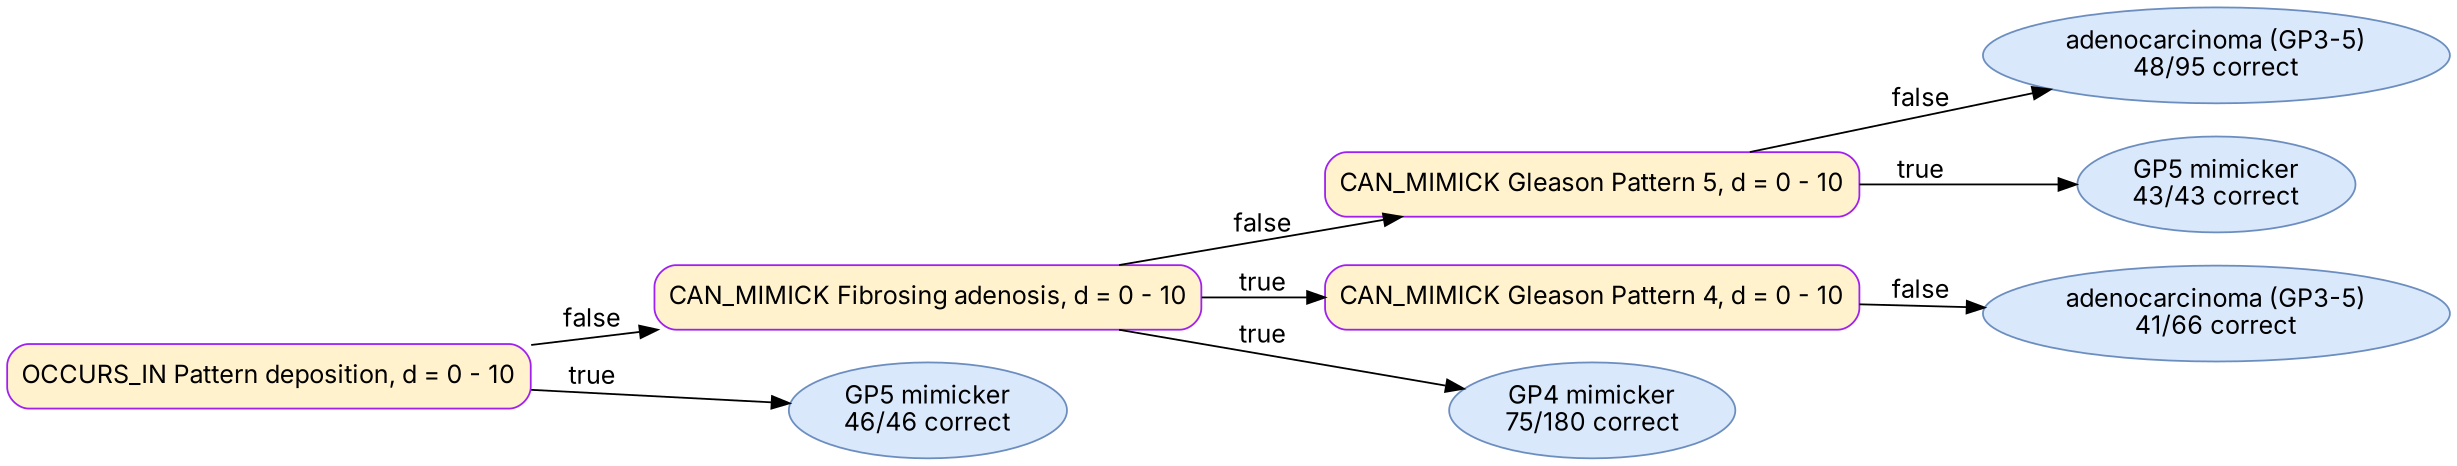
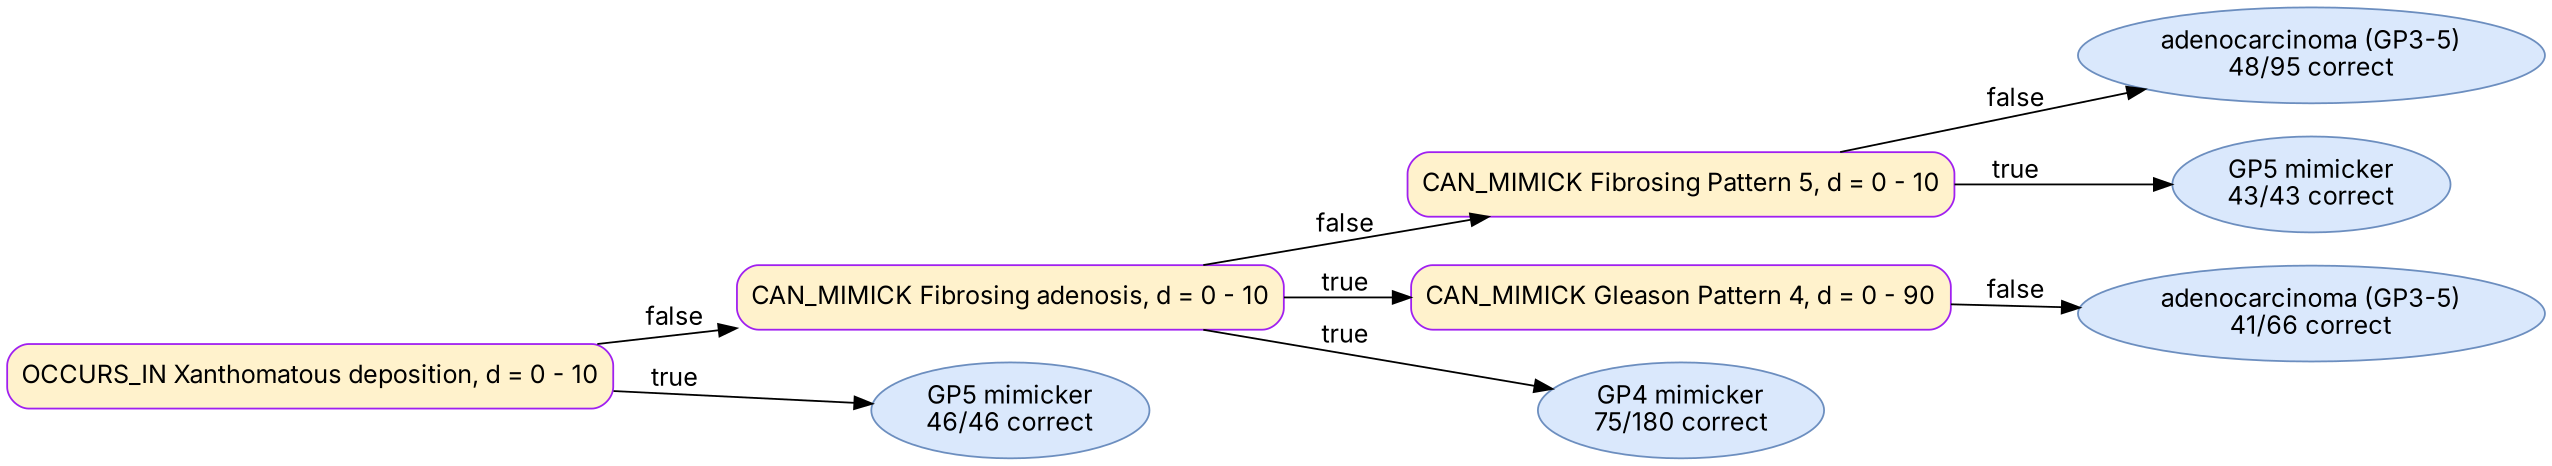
(1592, 184) -> (1681, 184)
(1592, 297) -> (1681, 297)
(269, 376) -> (310, 376)
